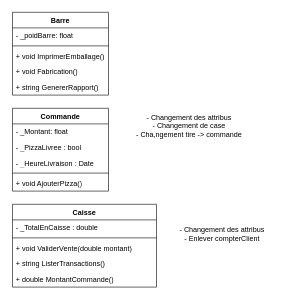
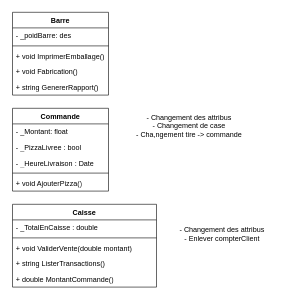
(50, 36) -> (46, 36)
